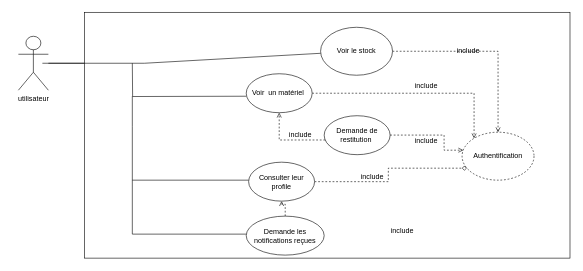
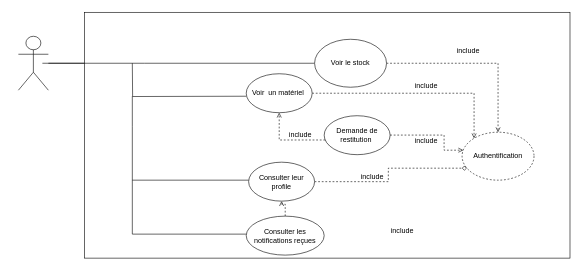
(357, 51) -> (351, 63)
(33, 99) -> none
(285, 236) -> (285, 236)
